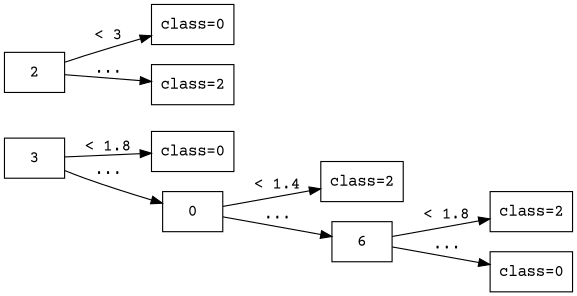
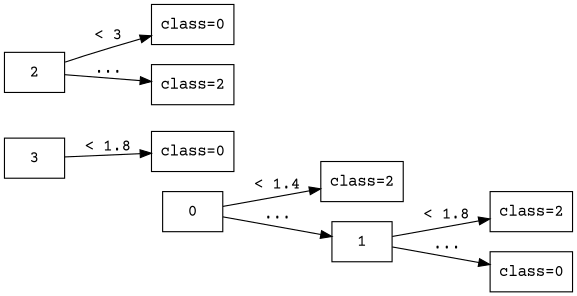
(108, 186) -> none
(362, 242) -> (362, 242)
